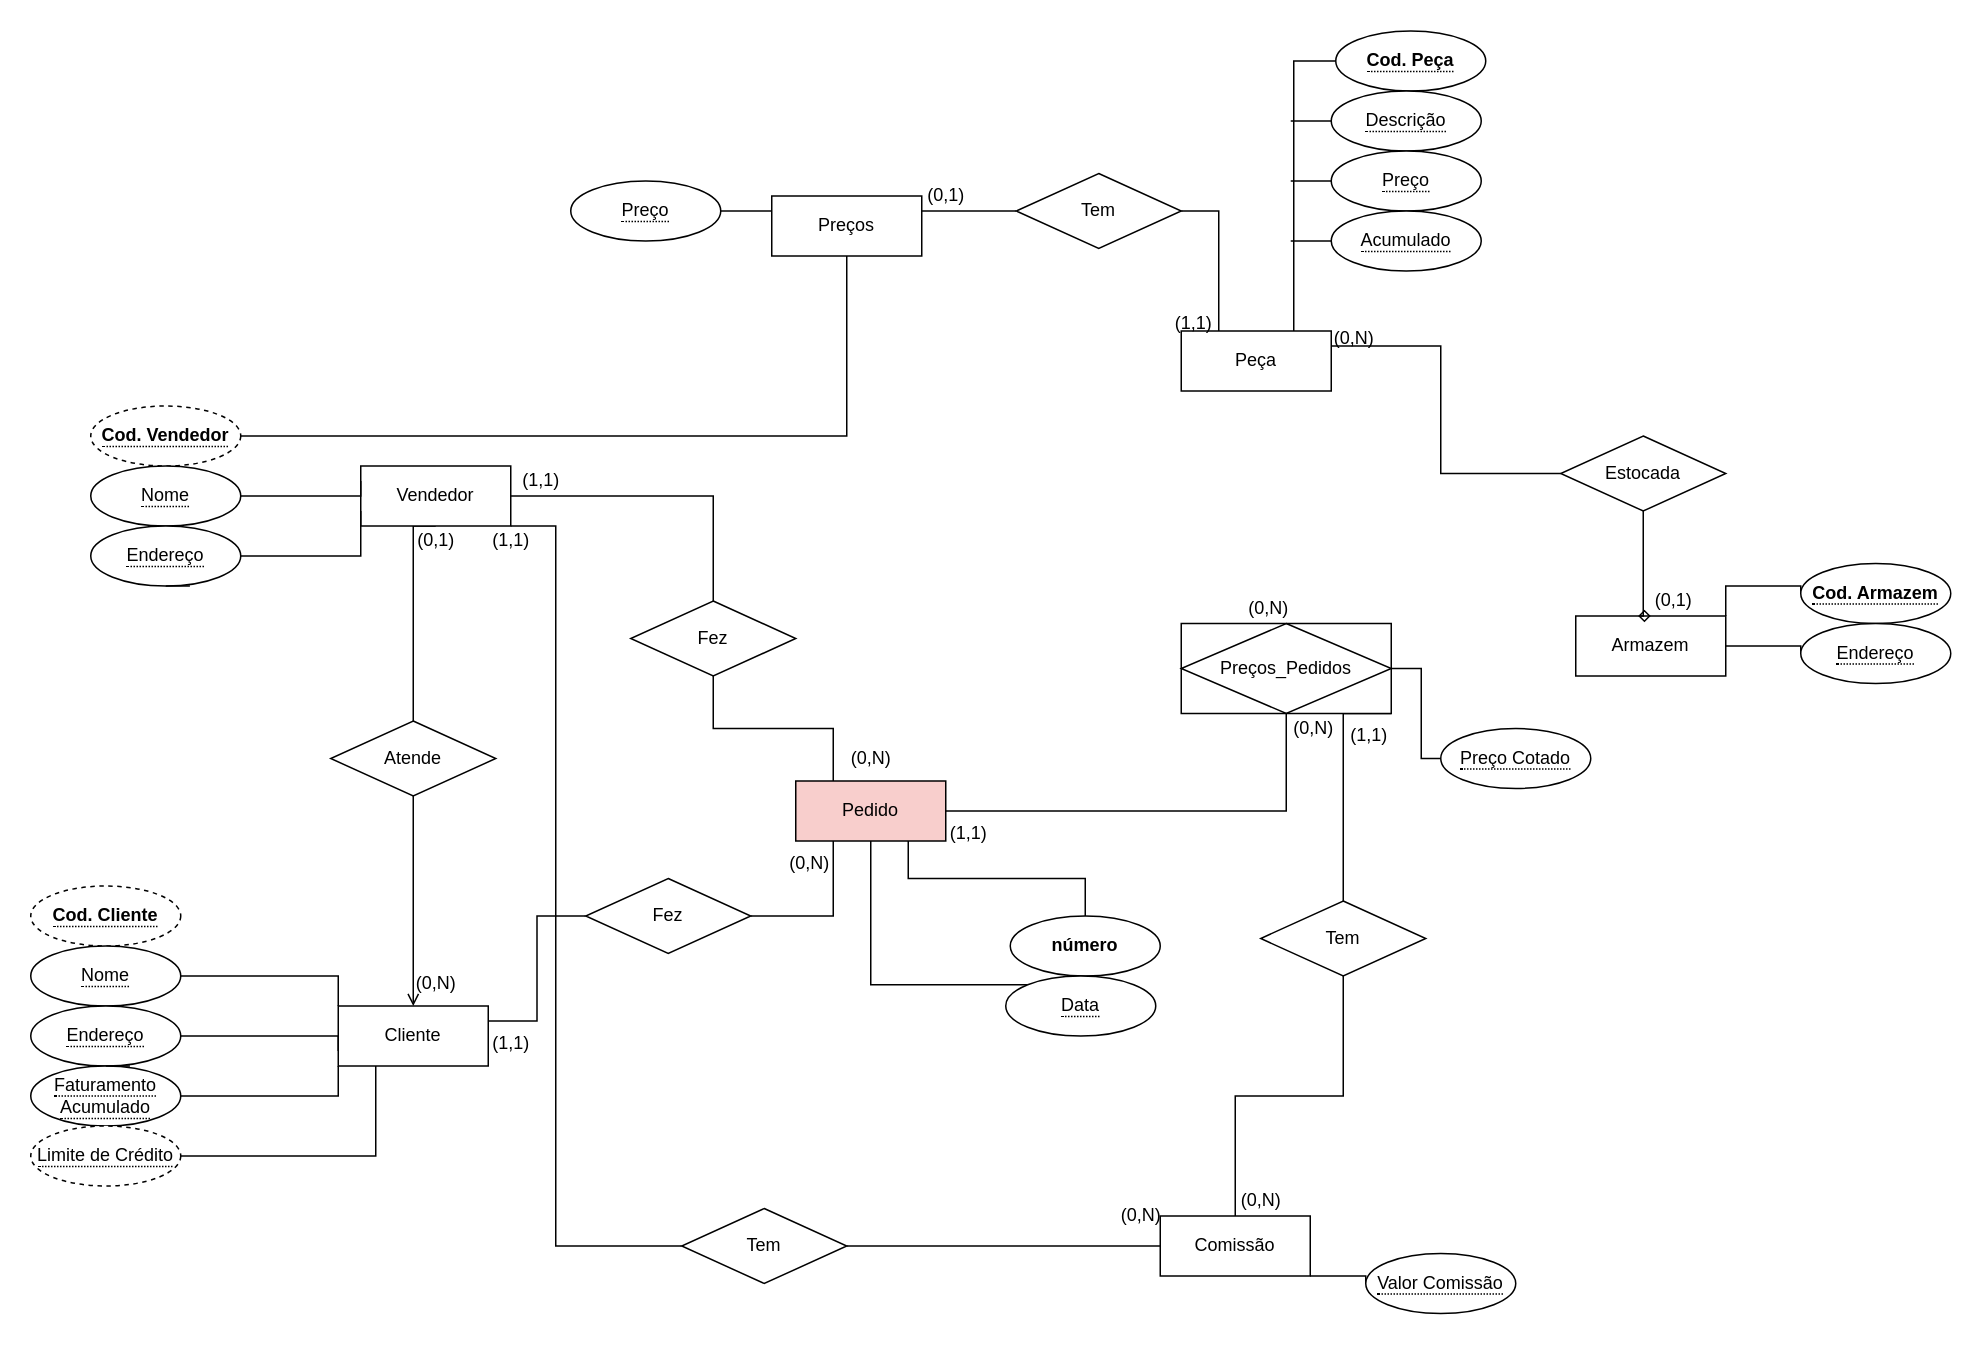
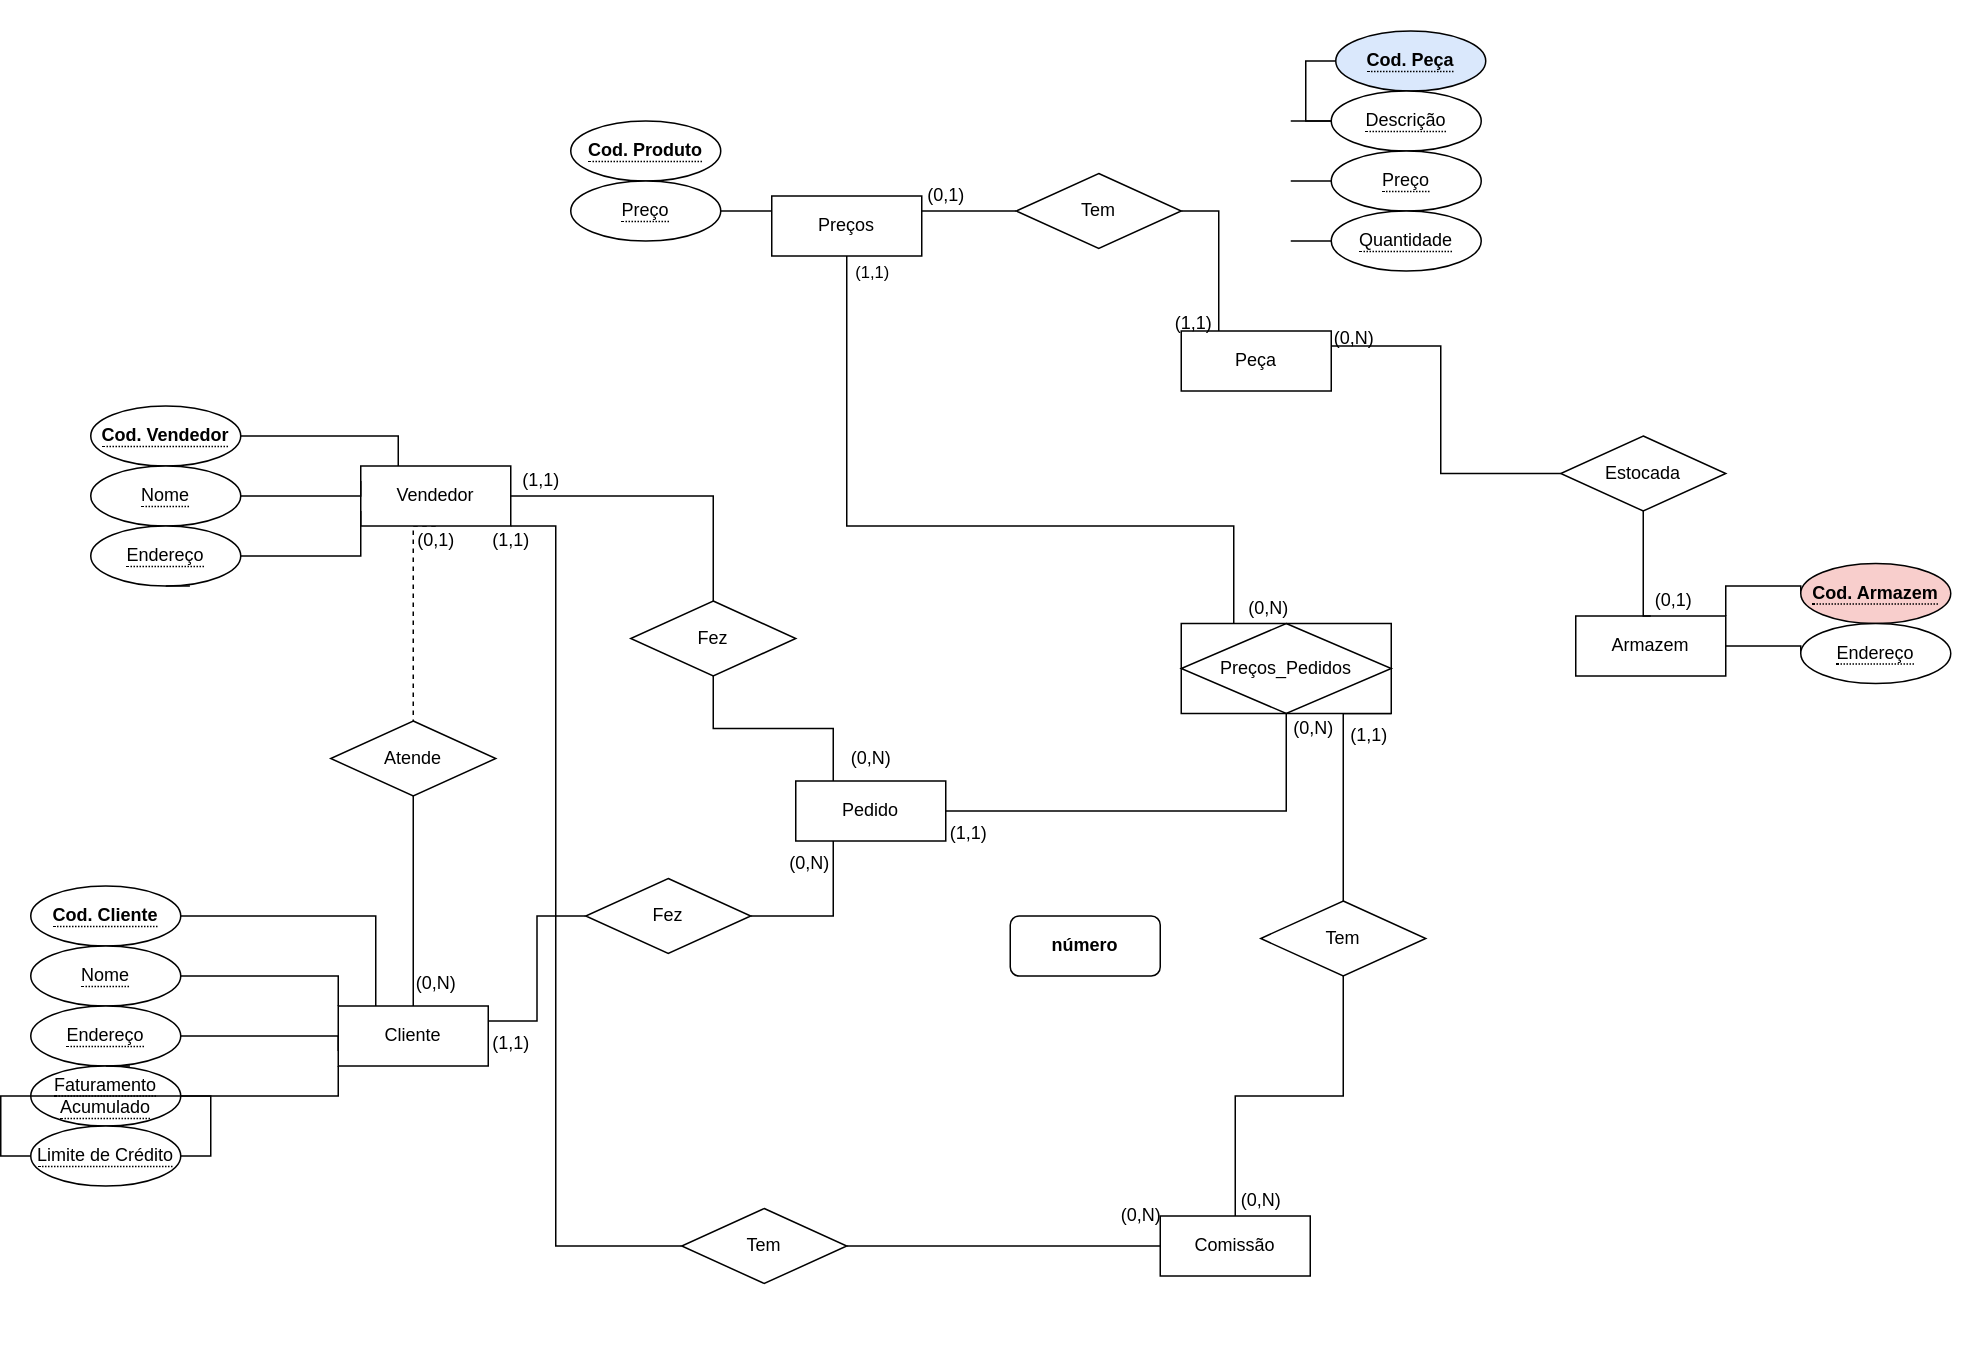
(1411, 61) -> (1411, 61)
none -> (646, 151)
(1294, 189) -> (1306, 88)
(1406, 241) -> (1406, 241)
(166, 436) -> (166, 436)
(619, 436) -> (398, 449)
none -> (1044, 526)
(1876, 593) -> (1876, 593)
(1643, 614) -> (1643, 615)
(413, 621) -> (413, 621)
(1421, 708) -> none
(1516, 758) -> none
(871, 811) -> (871, 811)
(996, 878) -> none
(106, 916) -> (106, 916)
none -> (323, 916)
(1085, 946) -> (1085, 946)
(878, 985) -> none
(413, 999) -> (413, 1000)
(1081, 1006) -> none
(106, 1156) -> (106, 1156)
(337, 1156) -> (44, 1096)
(1342, 1276) -> none
(1441, 1283) -> none
